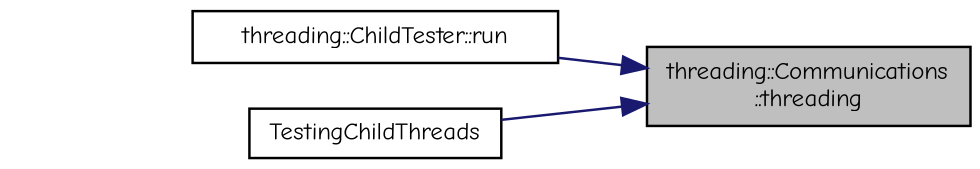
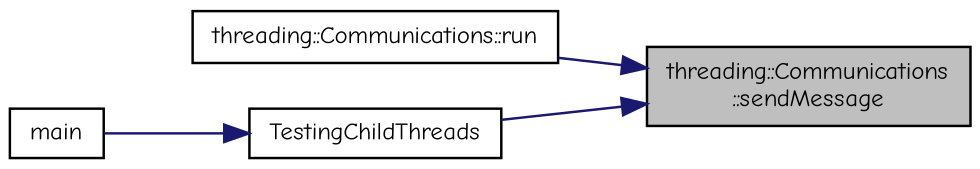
(375, 37) -> (375, 37)
(809, 86) -> (809, 86)
none -> (57, 133)
